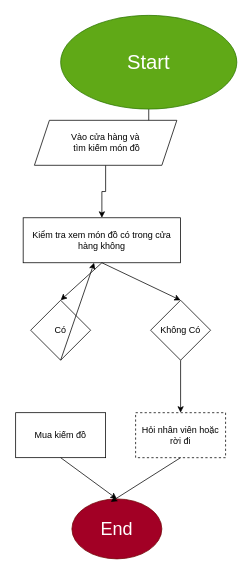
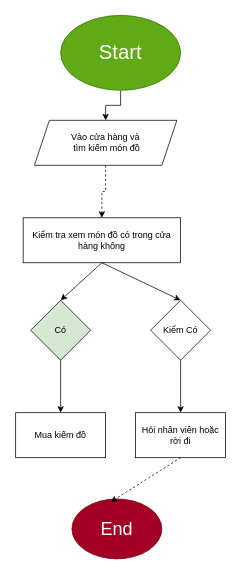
(149, 62) -> (120, 53)
(105, 191) -> (105, 191)
(75, 318) -> (60, 384)
(60, 330) -> (60, 330)
(180, 330) -> (180, 330)
(180, 435) -> (180, 435)
(87, 477) -> none
(148, 478) -> (148, 478)
